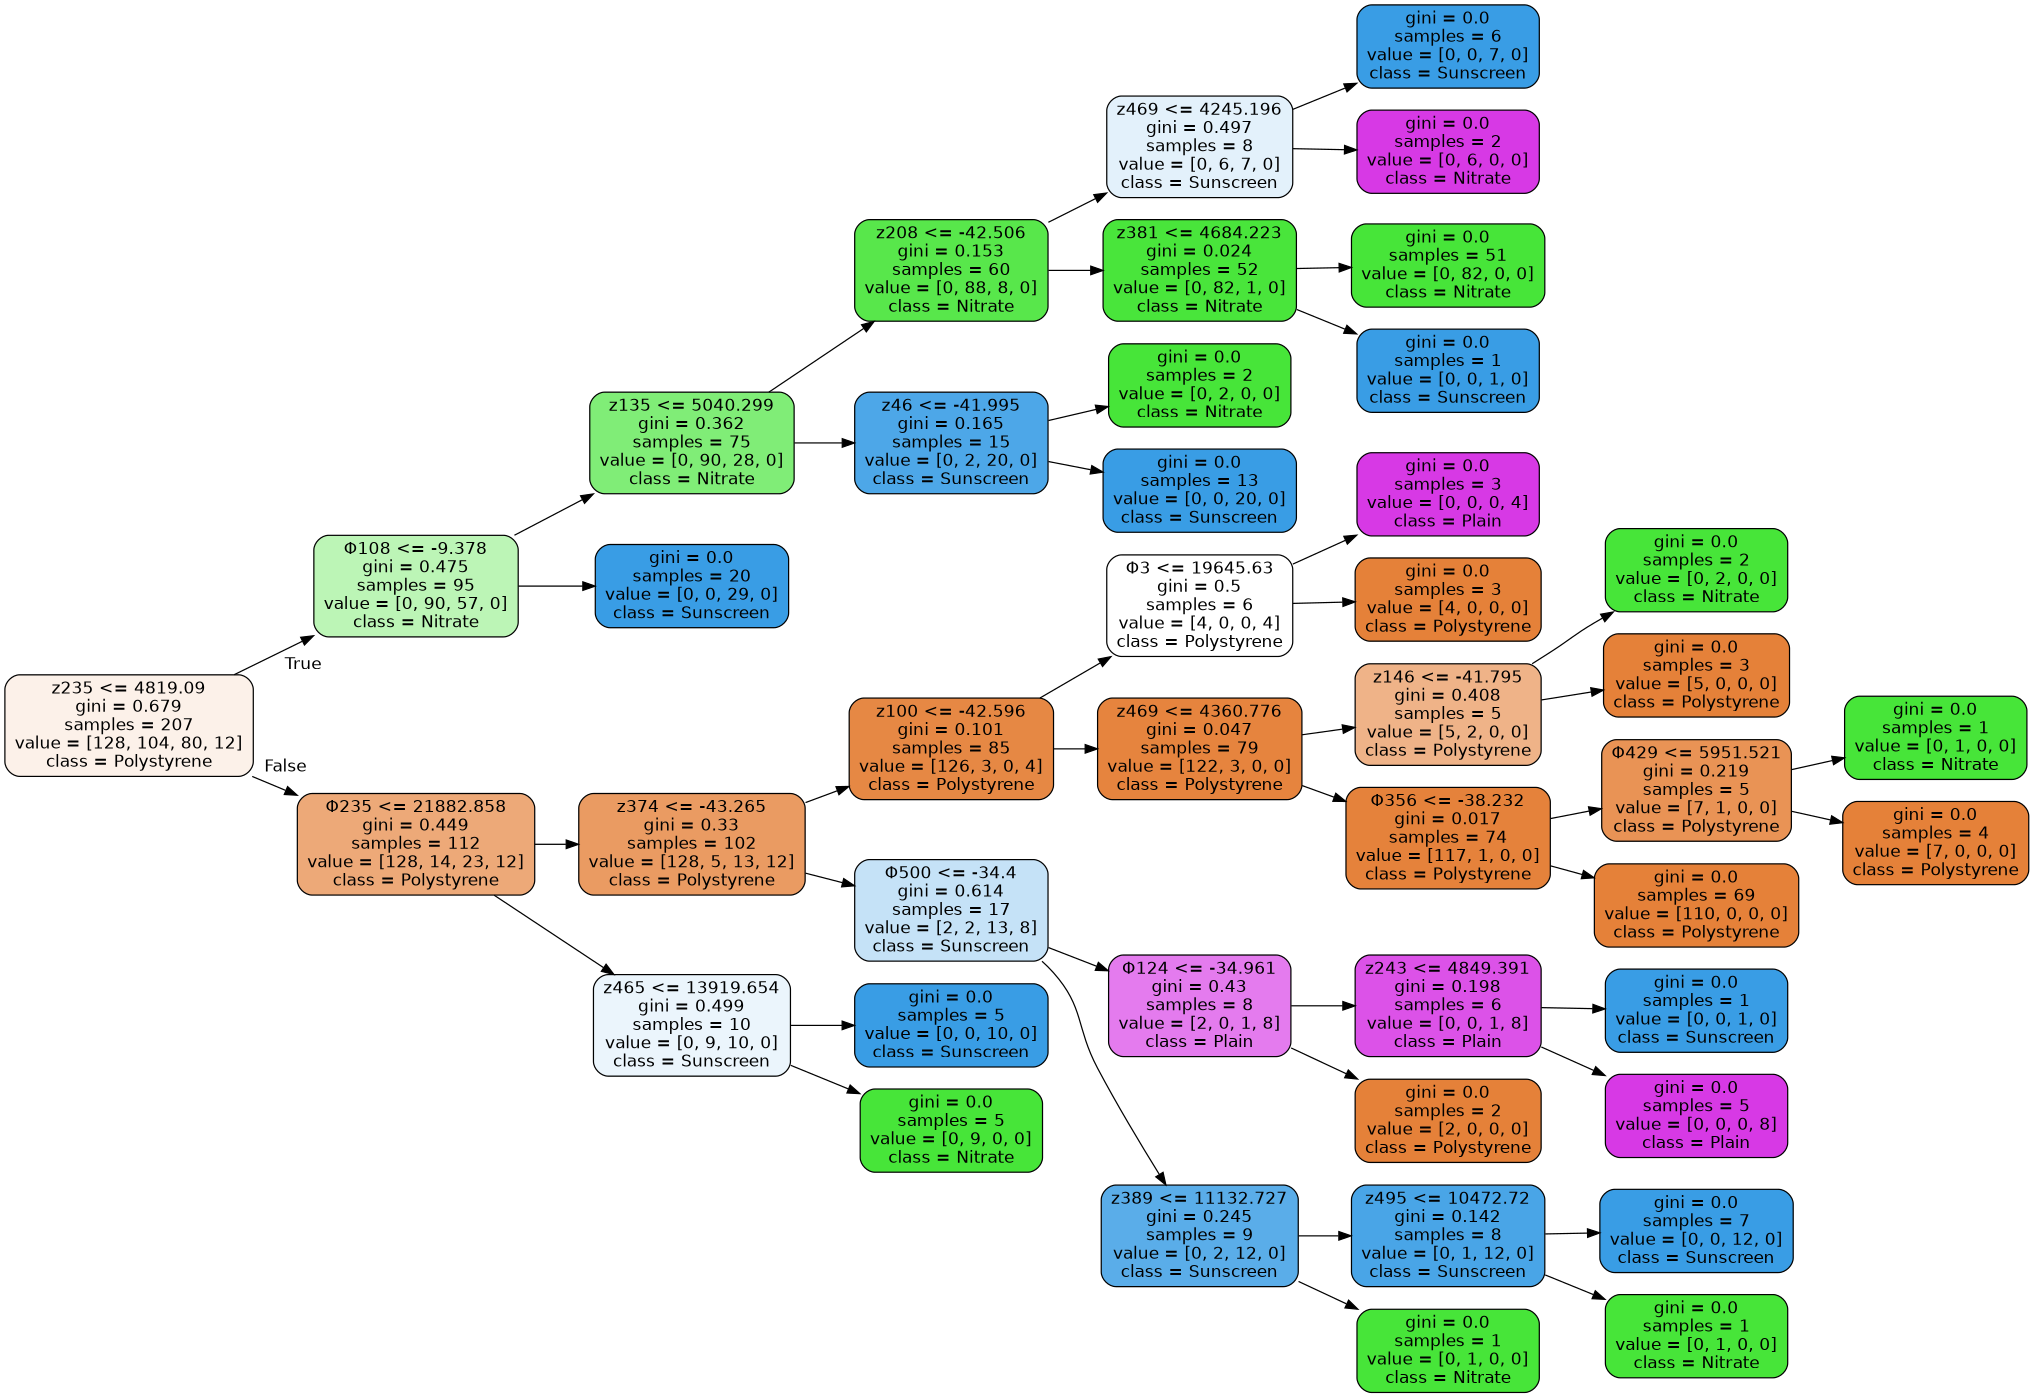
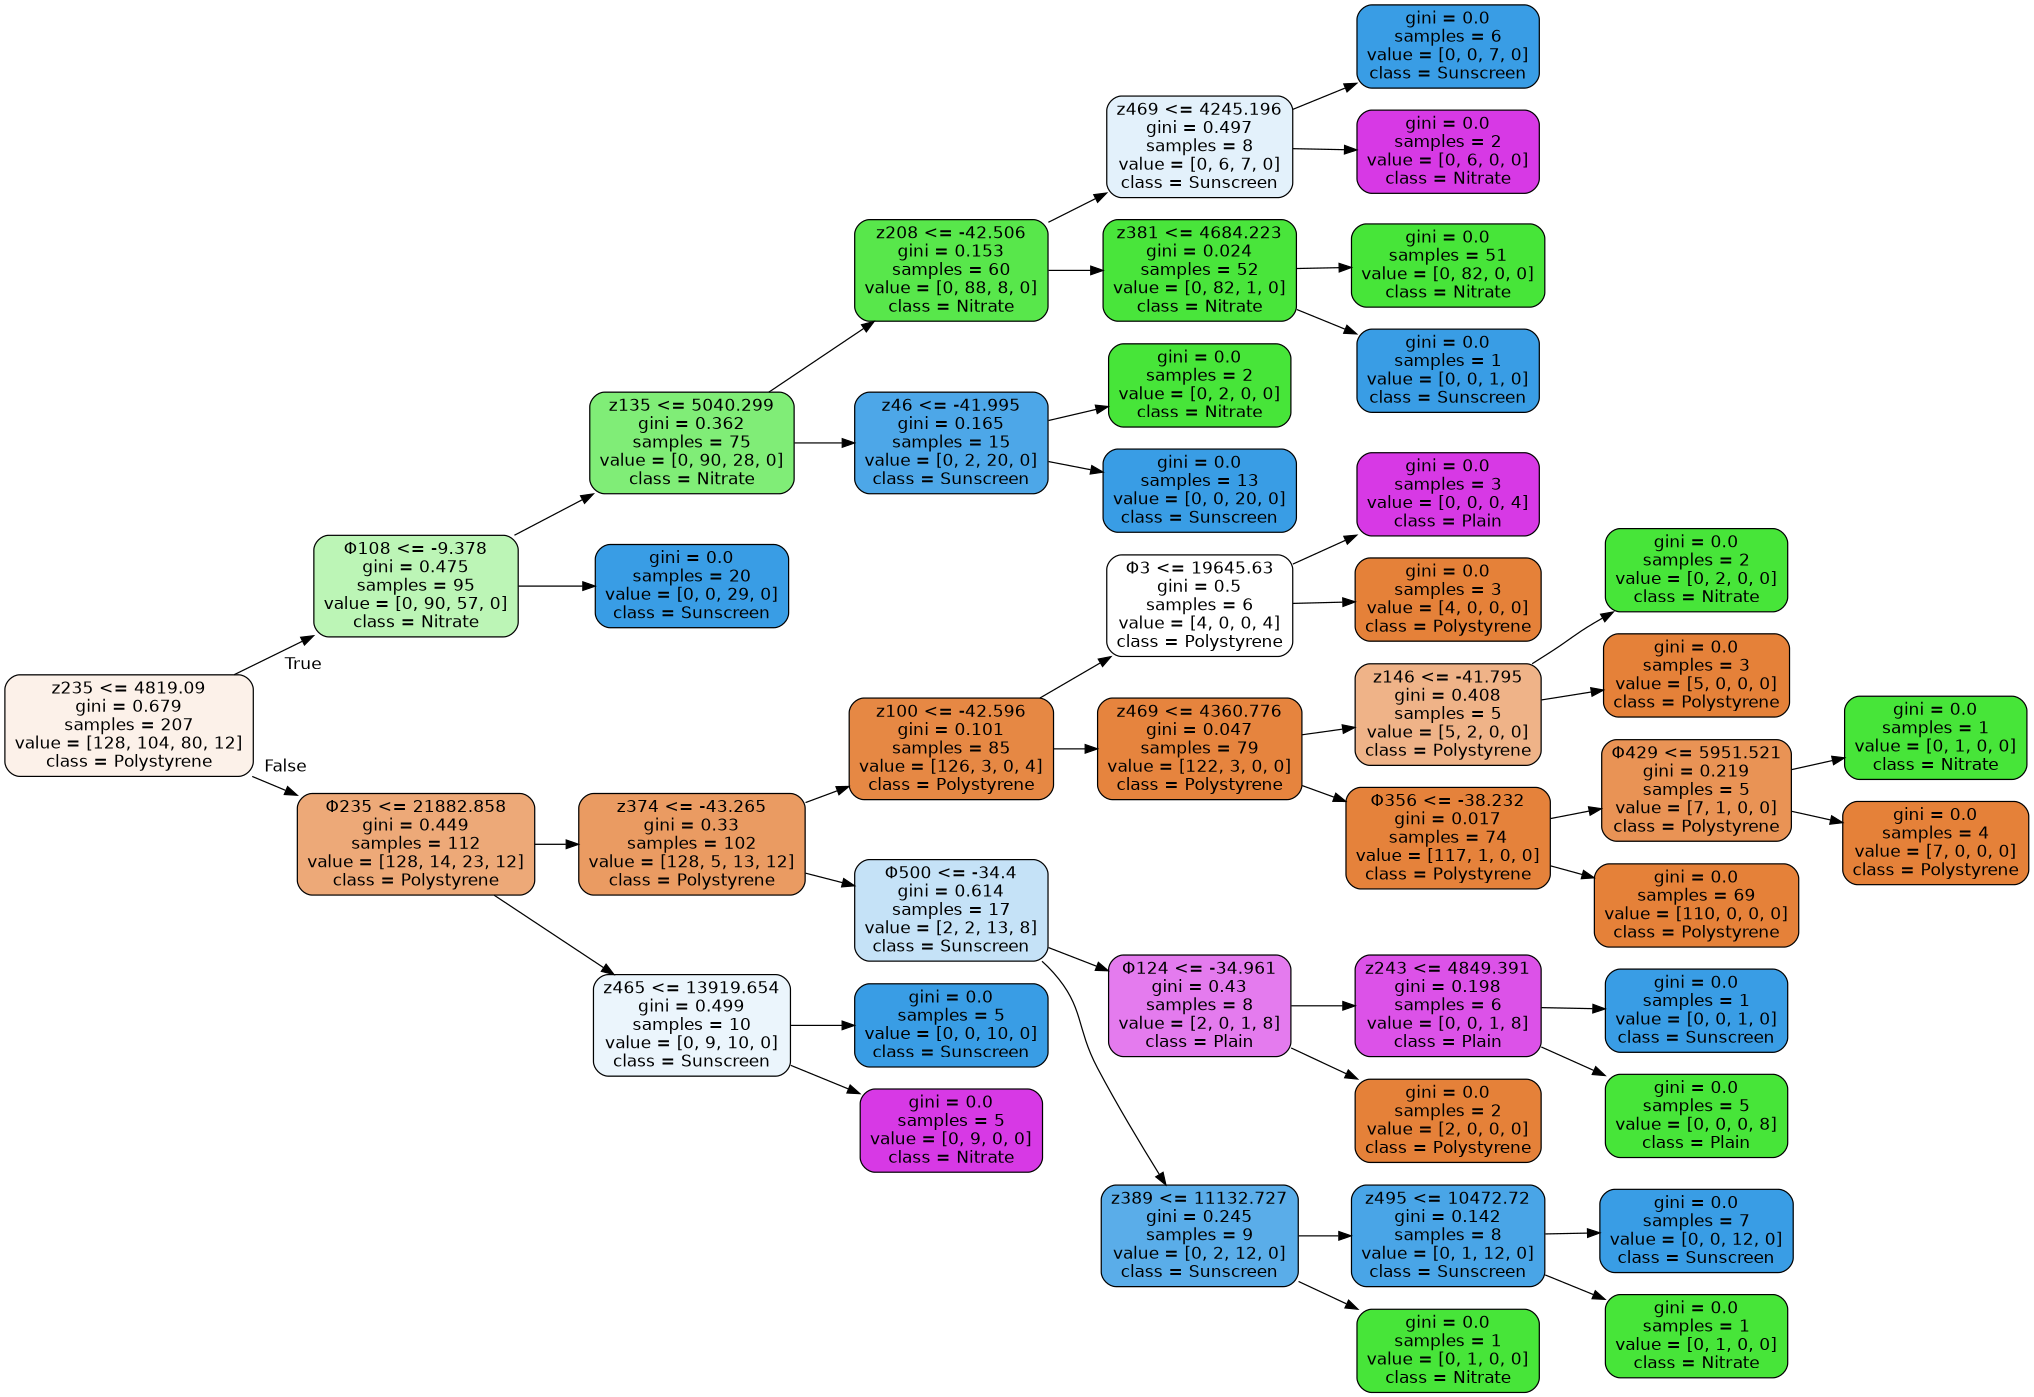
(1697, 1116) -> (1697, 1116)
(951, 1131) -> (951, 1131)
